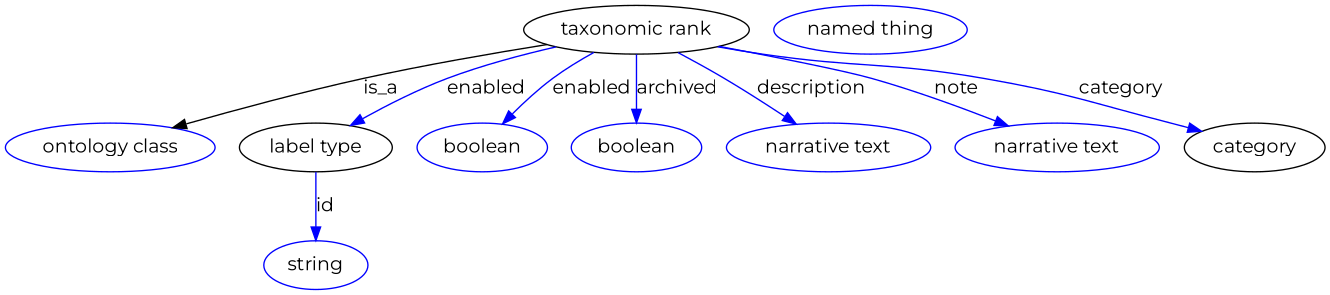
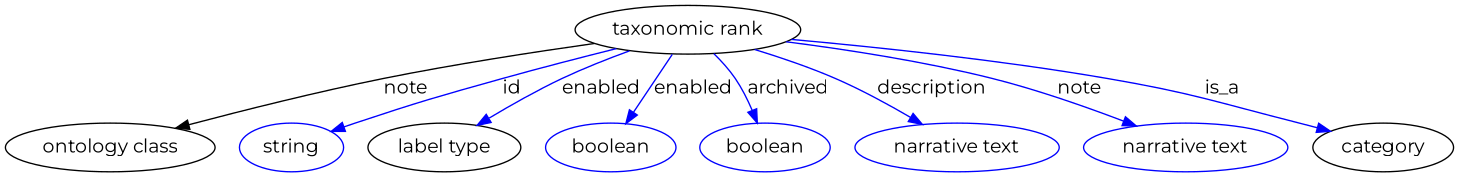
(871, 30) -> none
(381, 89) -> (406, 89)
(1121, 89) -> (1222, 89)
(110, 147) -> (110, 147)
(316, 200) -> (479, 85)
